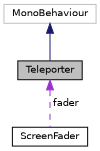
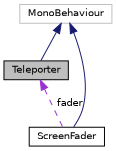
none -> (85, 80)
